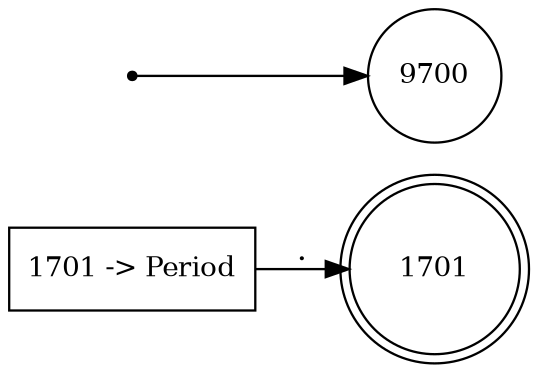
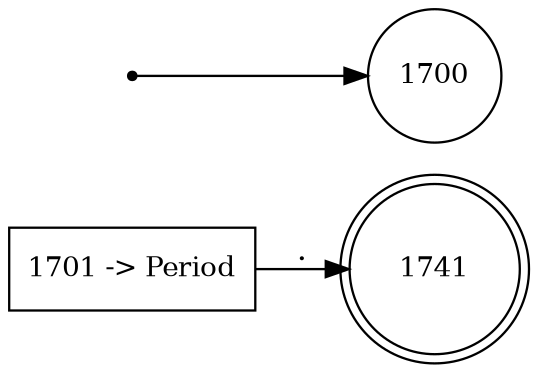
(435, 76) -> (435, 76)
(435, 269) -> (435, 269)
